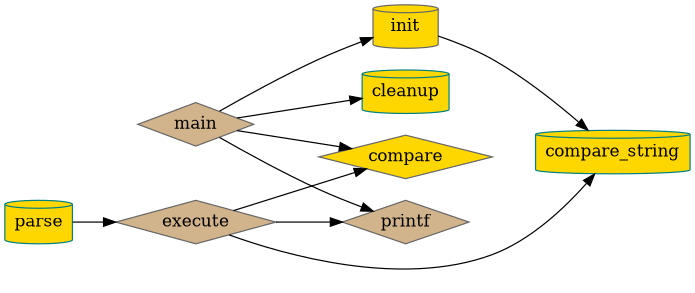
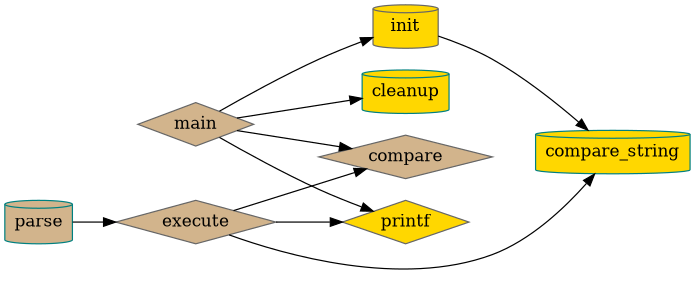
(406, 157) -> (406, 157)
(39, 222) -> (39, 222)
(406, 222) -> (406, 222)
